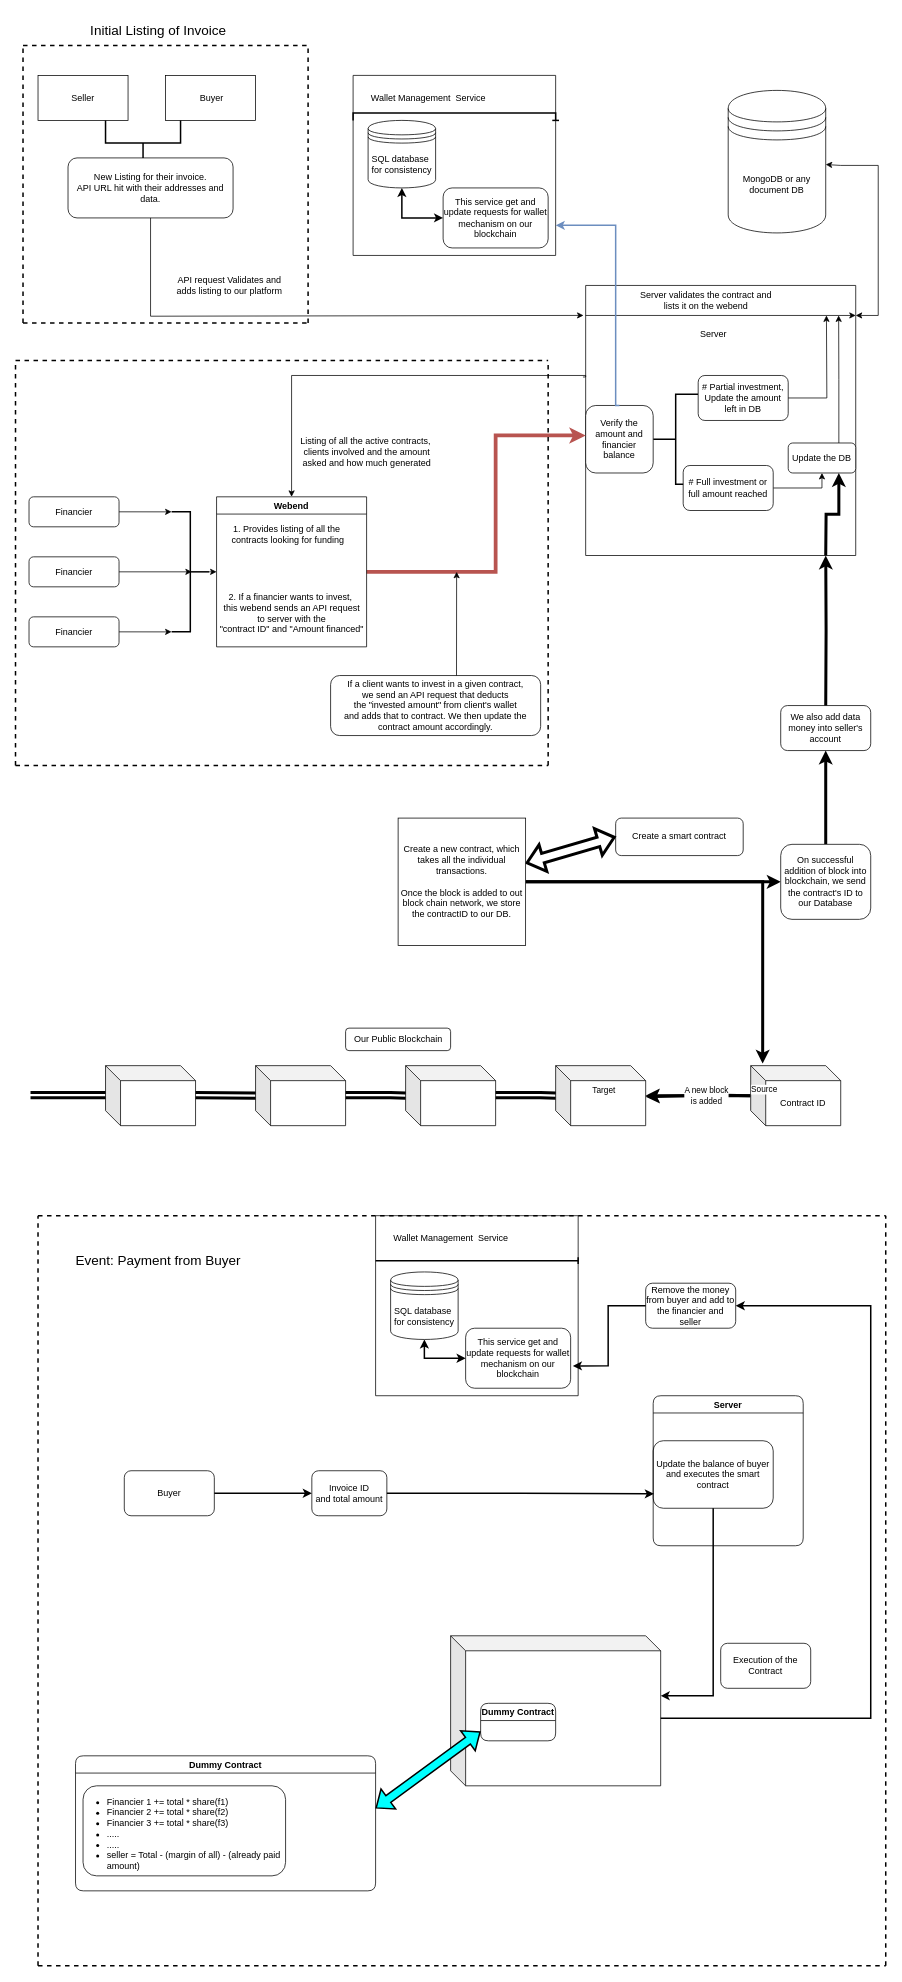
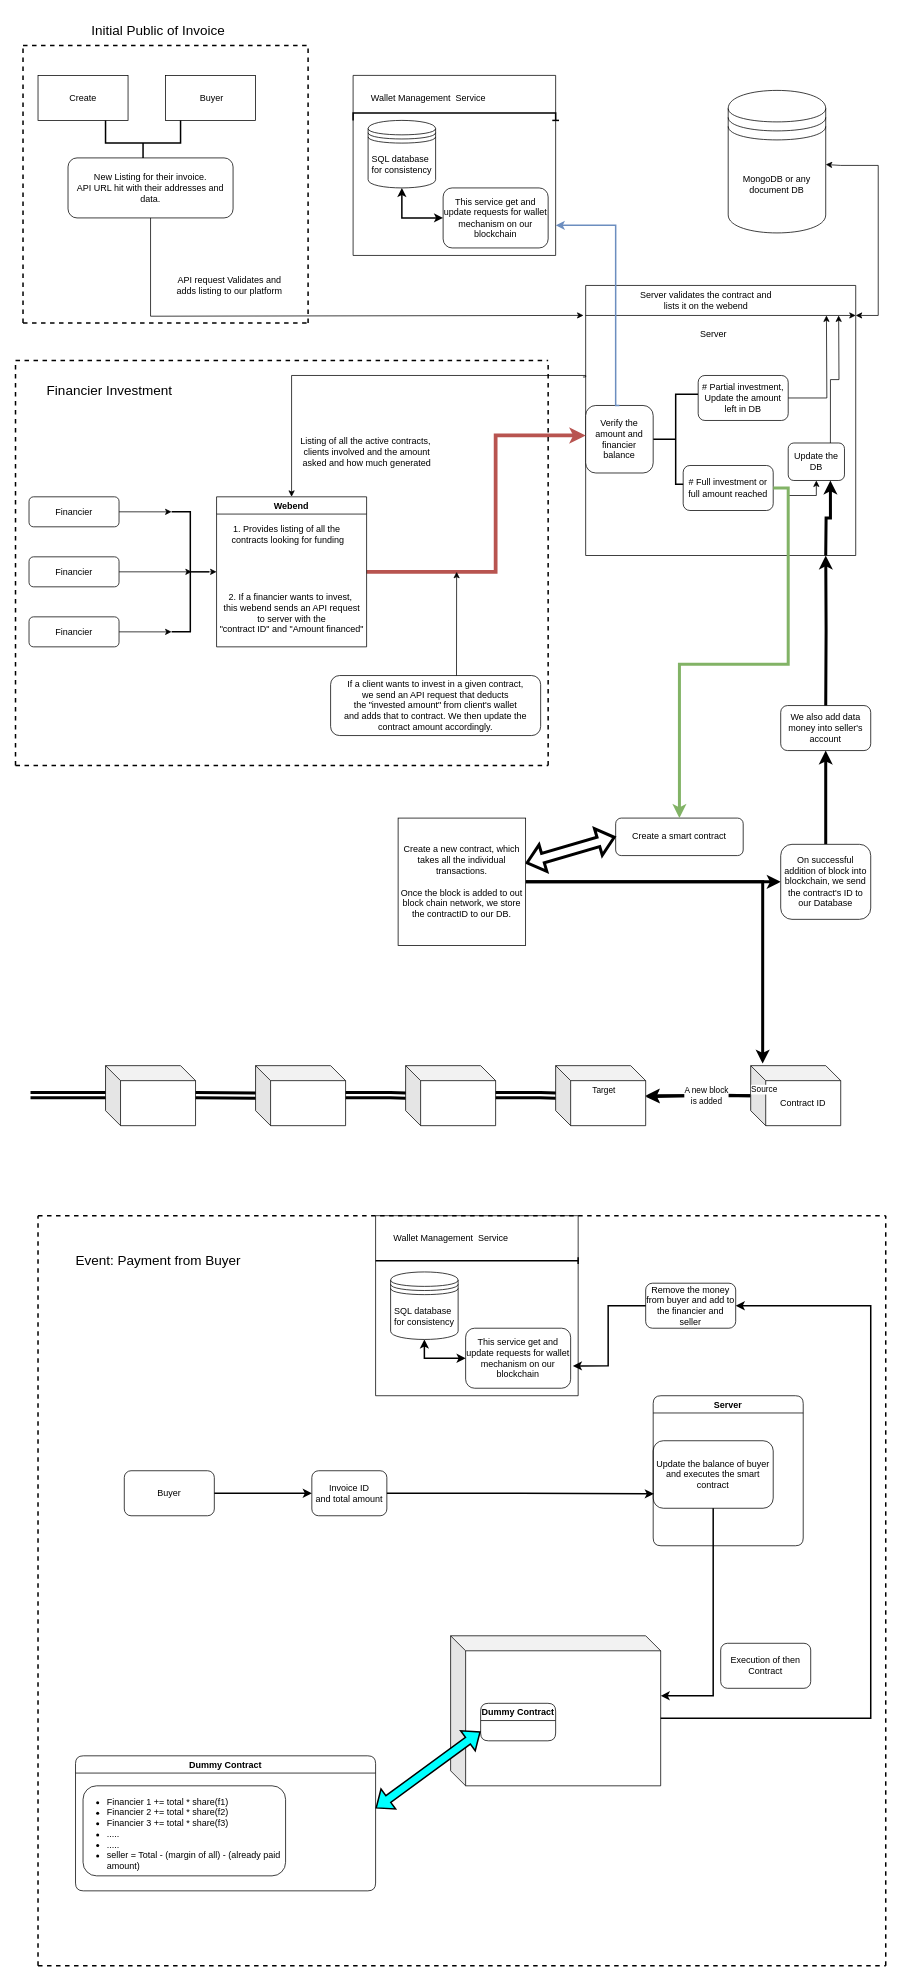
(158, 30) -> (158, 30)
(83, 98) -> (83, 98)
none -> (109, 390)
(822, 458) -> (816, 462)
none -> (746, 664)
(398, 1039) -> none
(765, 1665) -> (765, 1665)
